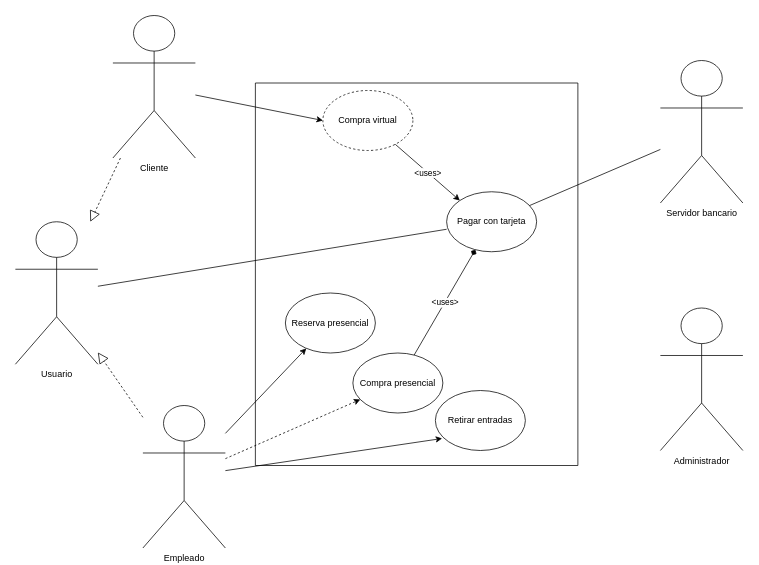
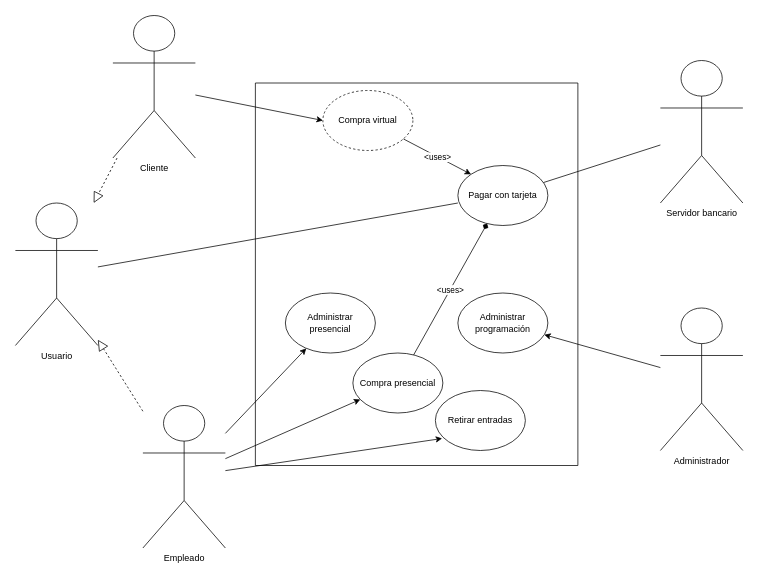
(492, 222) -> (503, 195)
(57, 293) -> (57, 274)
(330, 323) -> (330, 323)
none -> (503, 323)
none -> (605, 352)
(290, 430) -> (290, 430)
